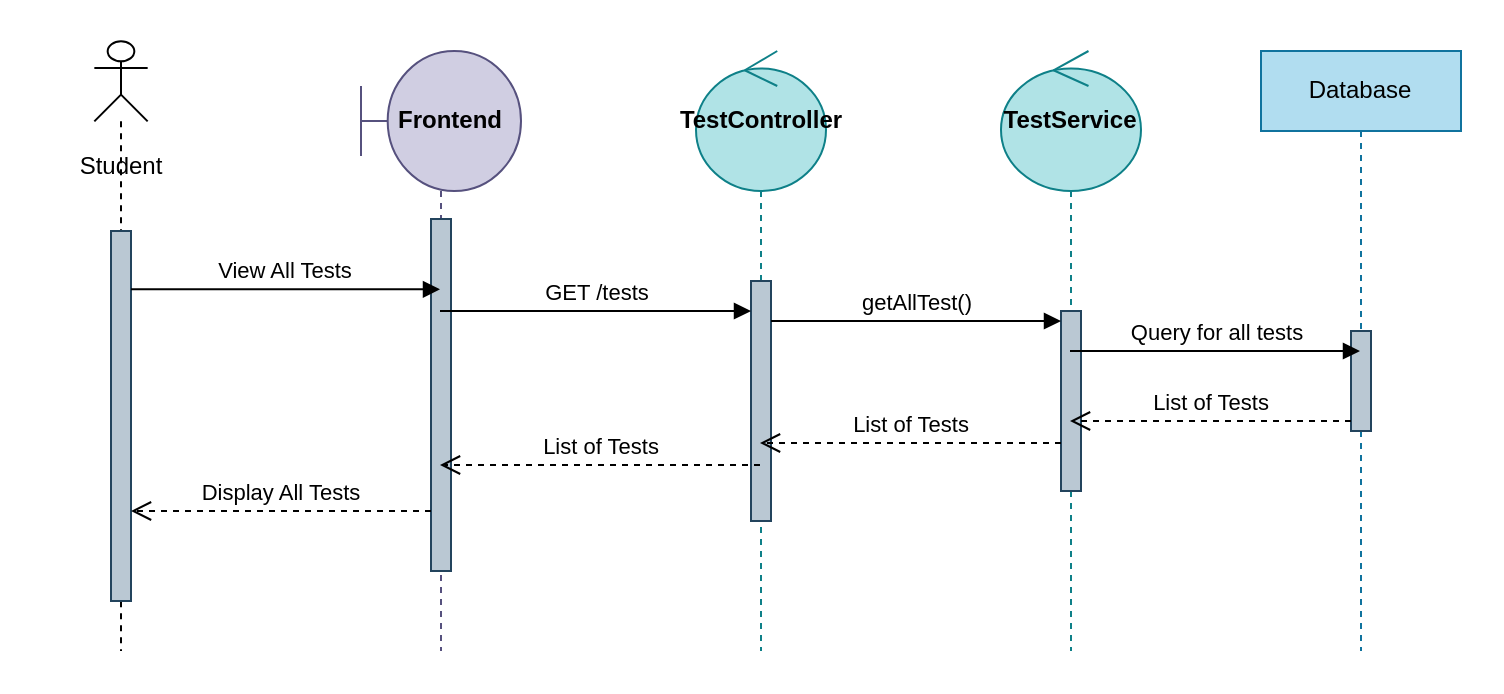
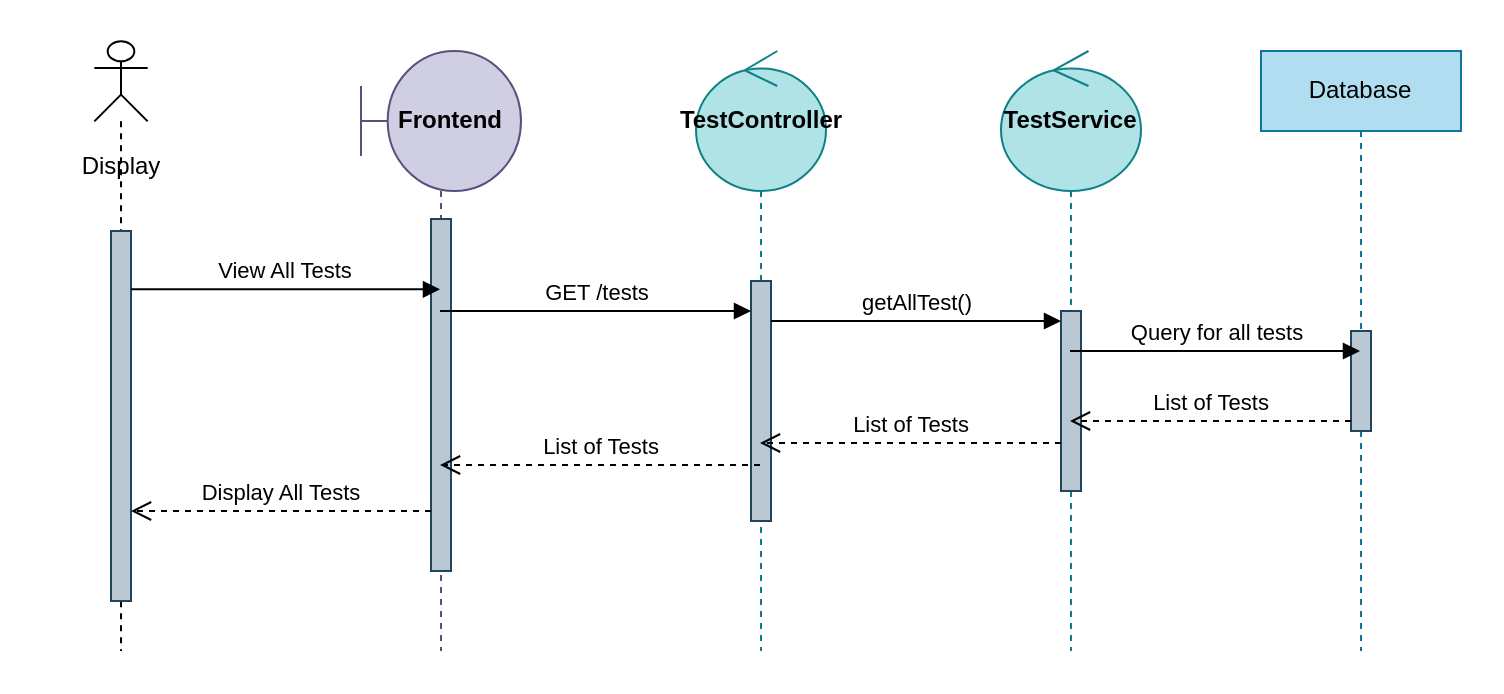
(122, 167) -> (122, 167)
